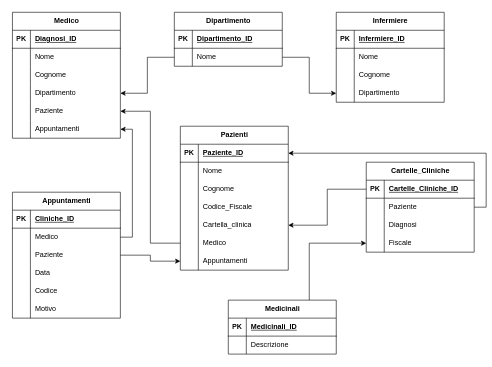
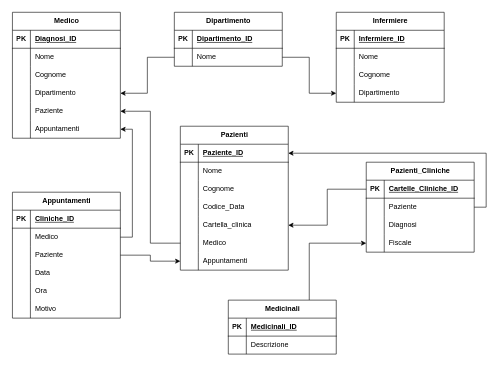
(421, 171) -> (421, 171)
(229, 207) -> (224, 207)
(46, 291) -> (41, 291)
